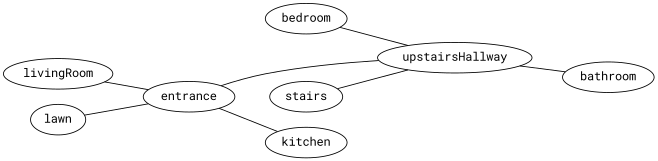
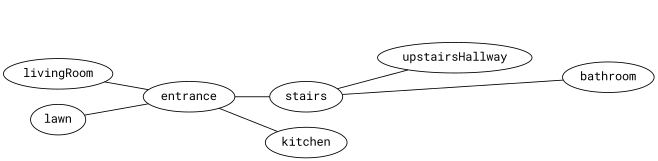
(306, 19) -> none
(299, 68) -> (252, 97)
(543, 69) -> (453, 87)
